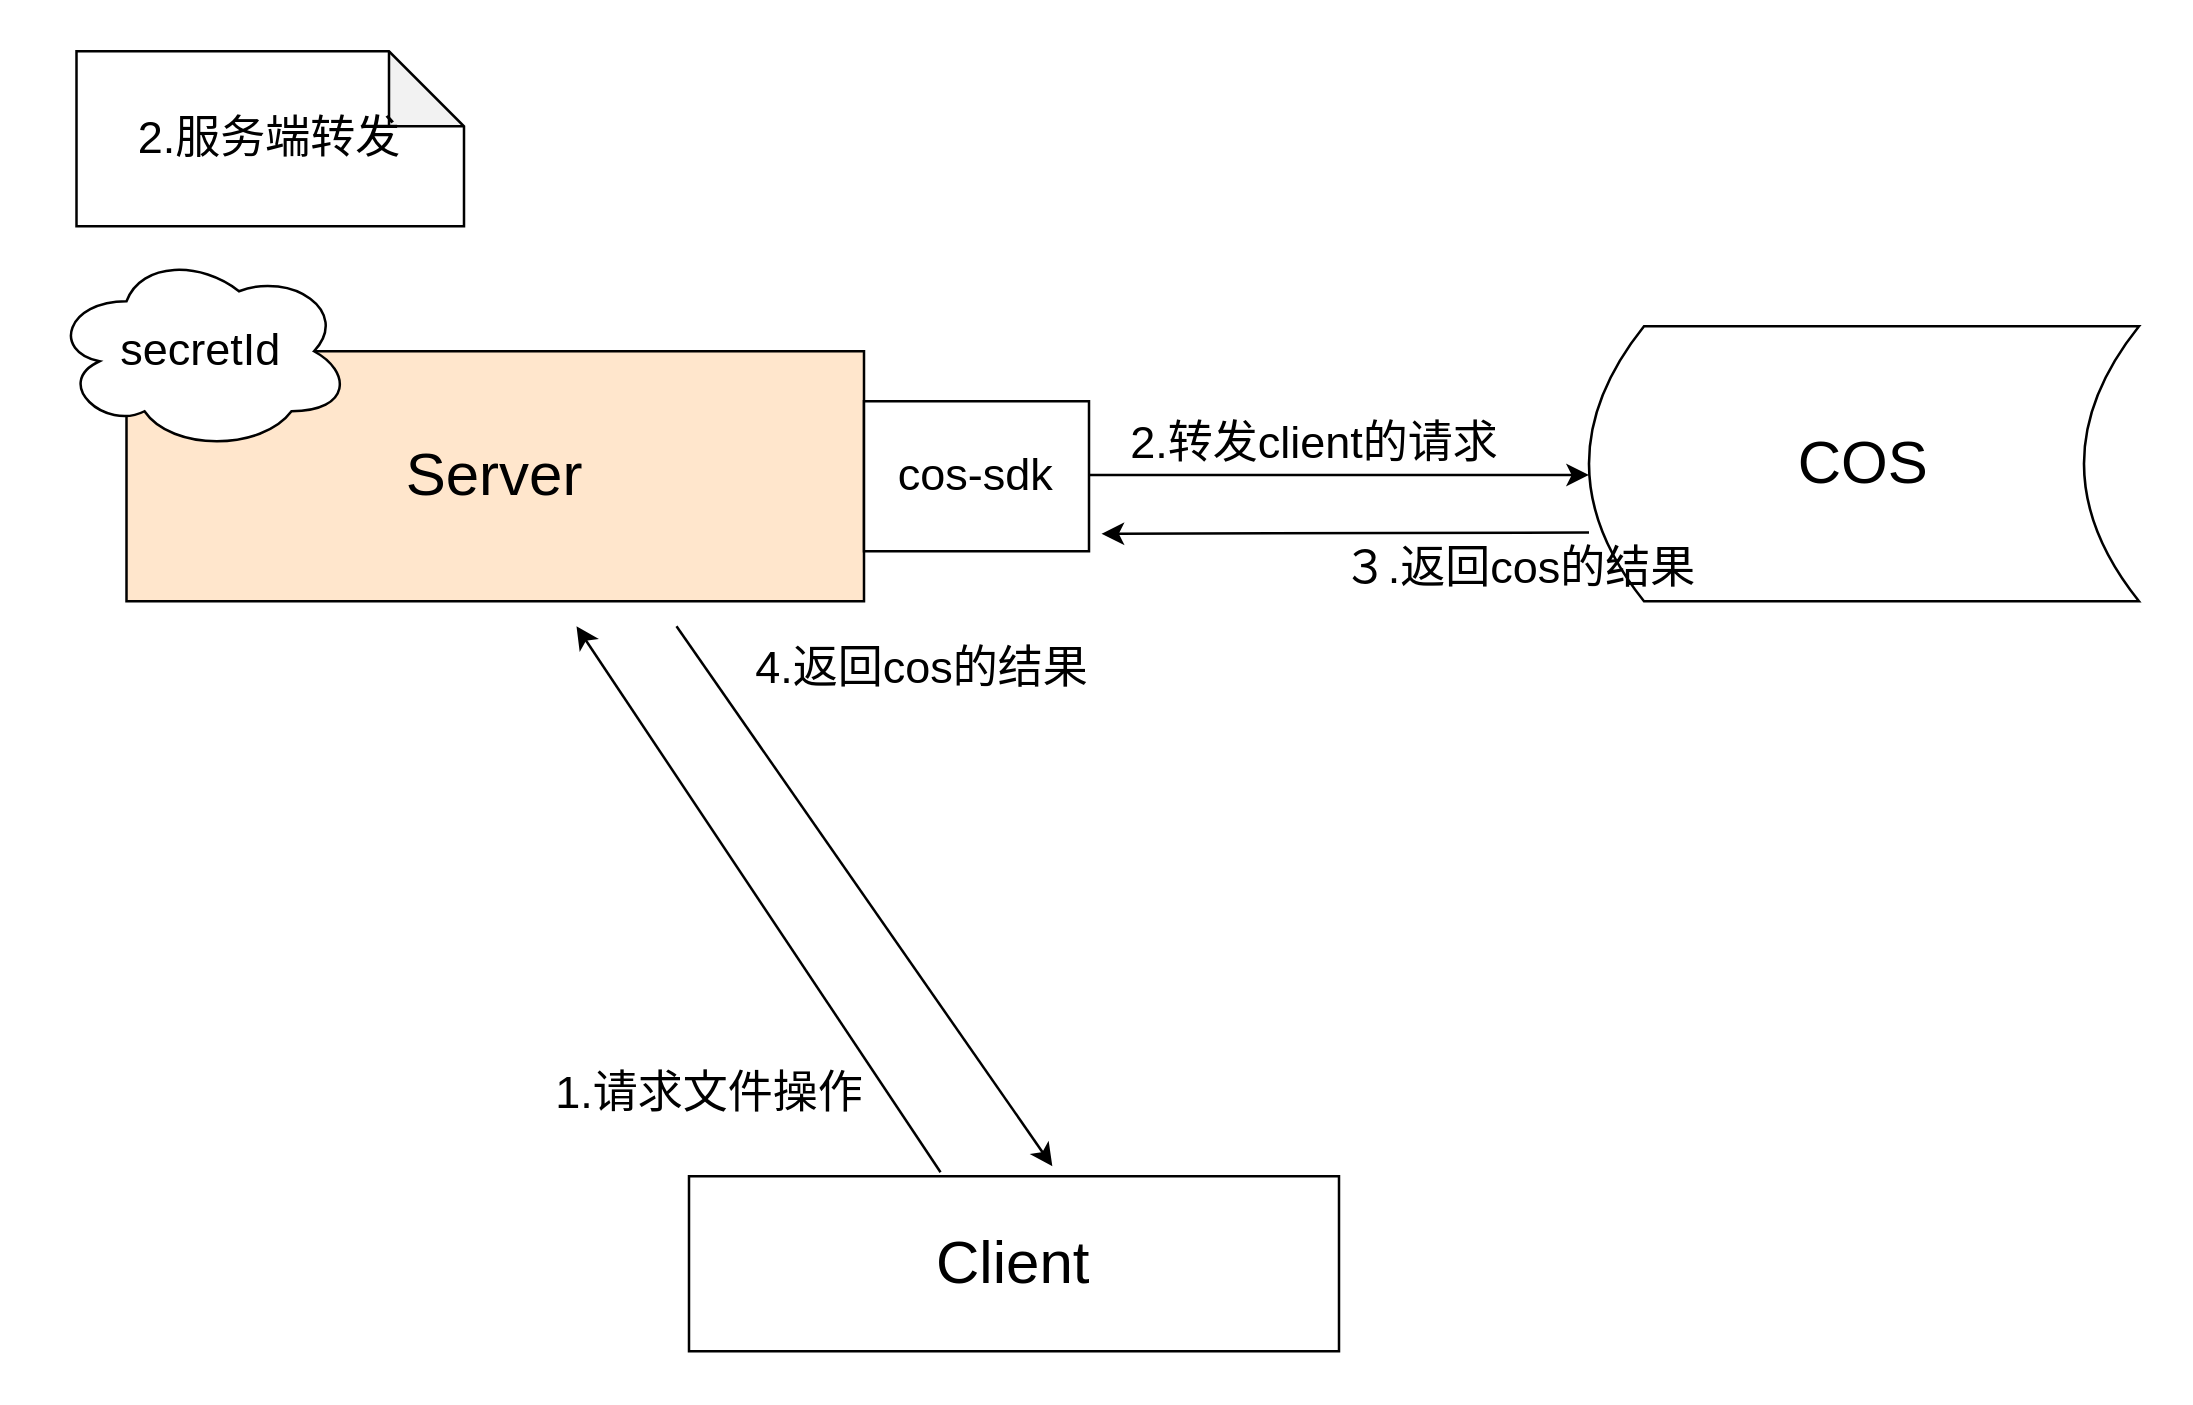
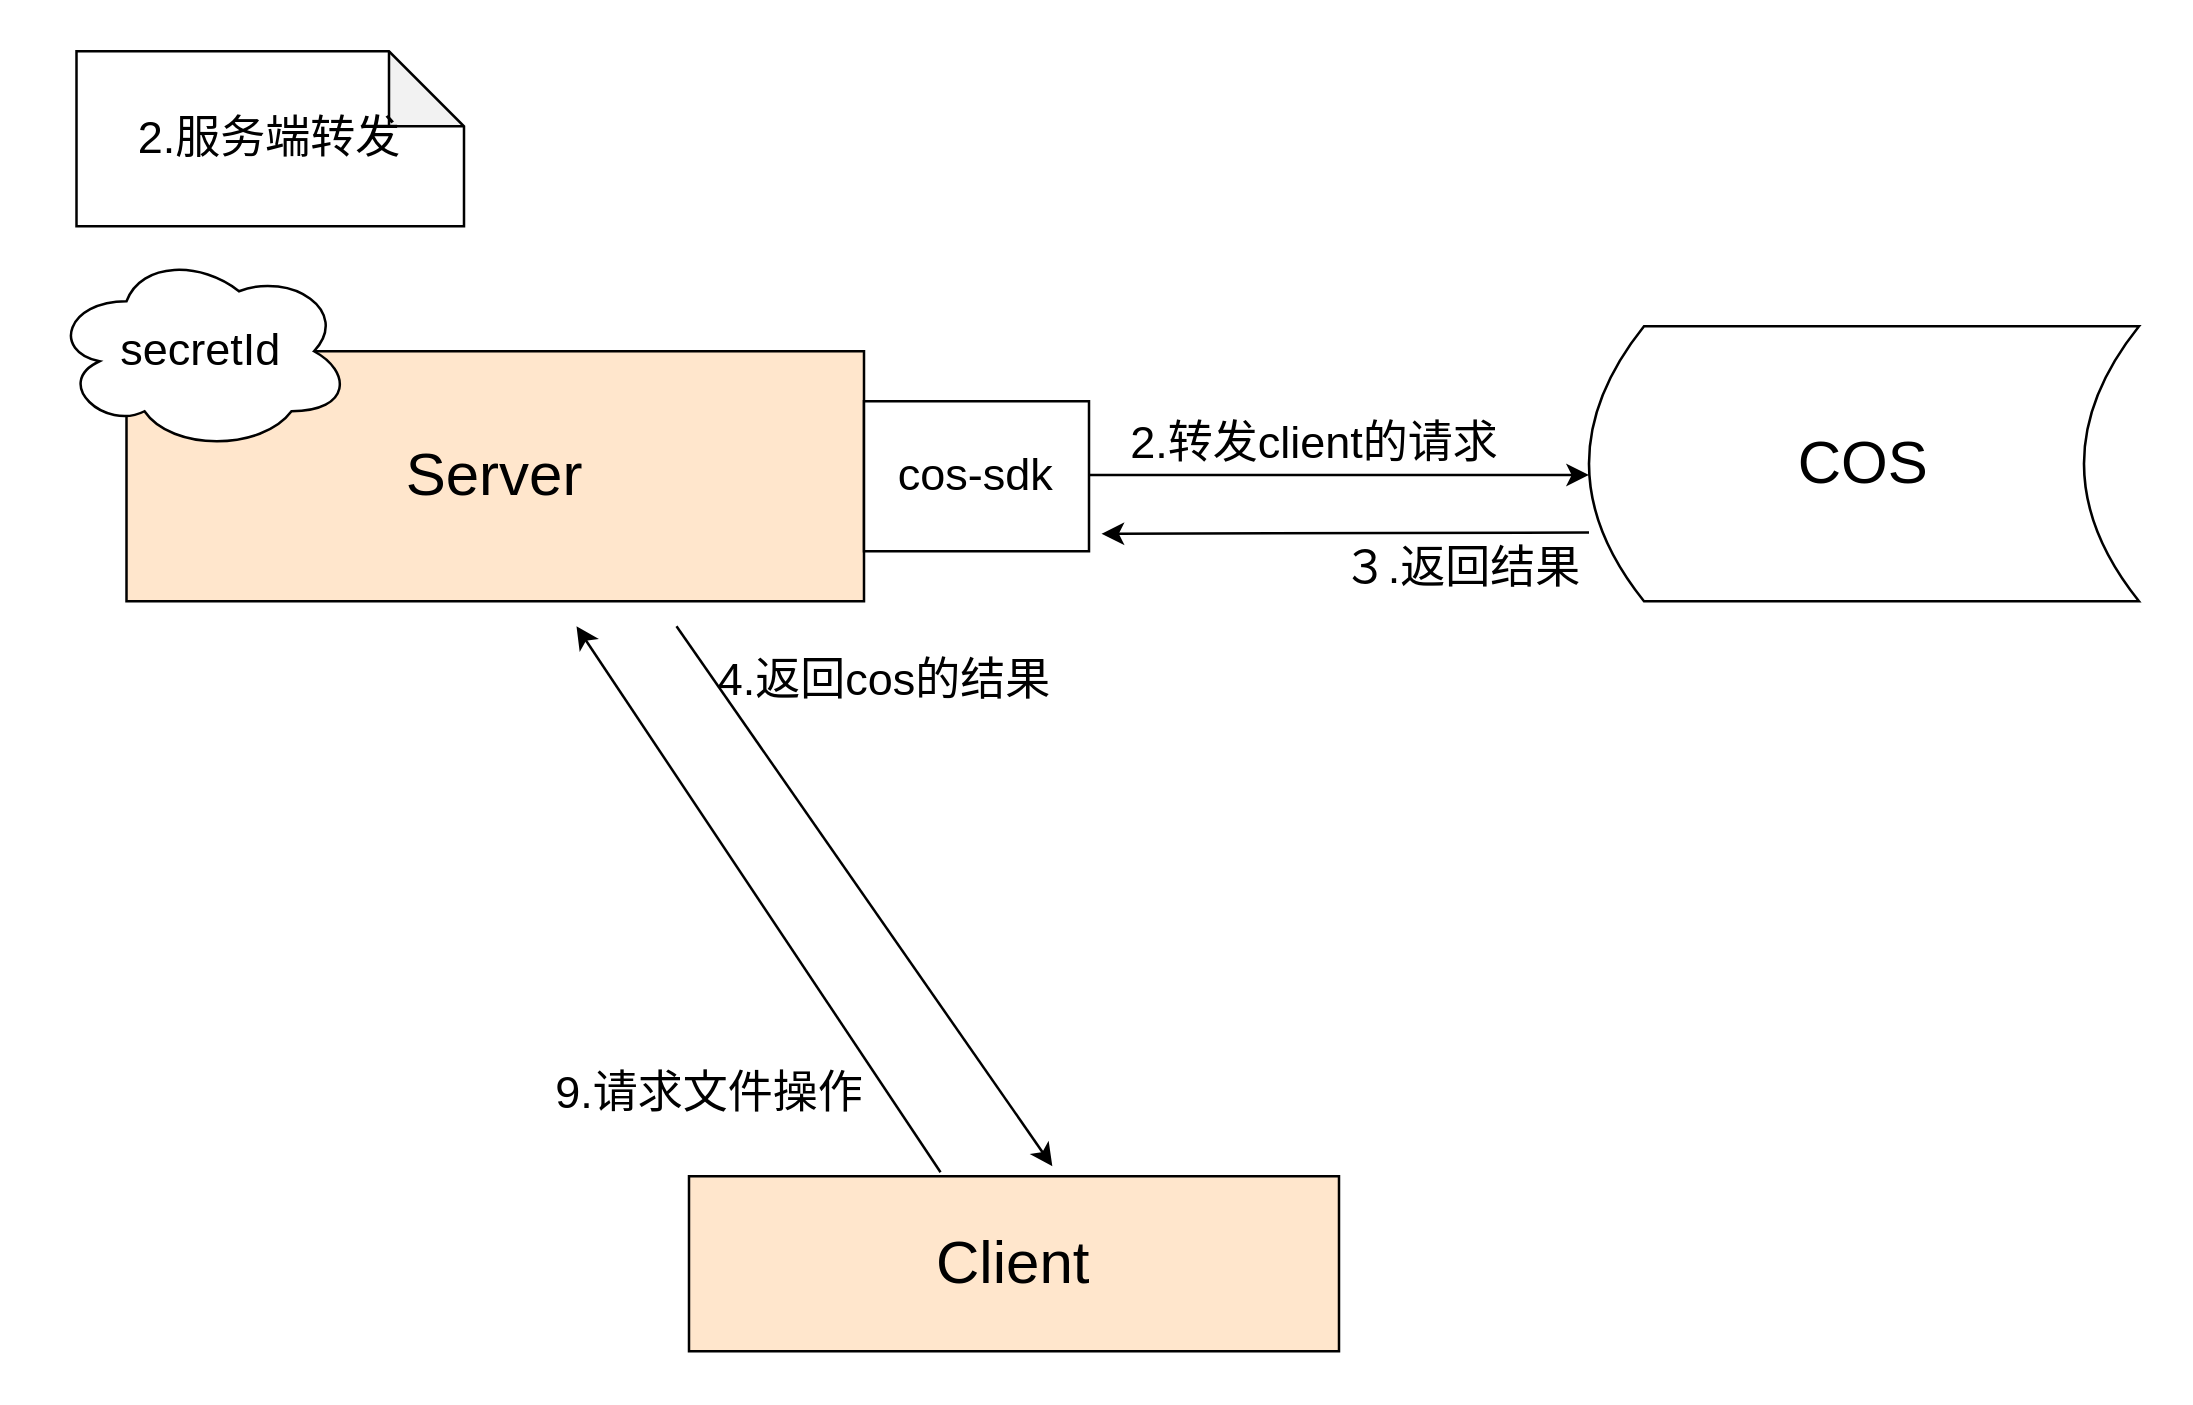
(1463, 562) -> (1423, 562)
(1014, 726) -> (976, 739)
(659, 1087) -> (659, 1087)
(1014, 1264) -> (1014, 1264)
